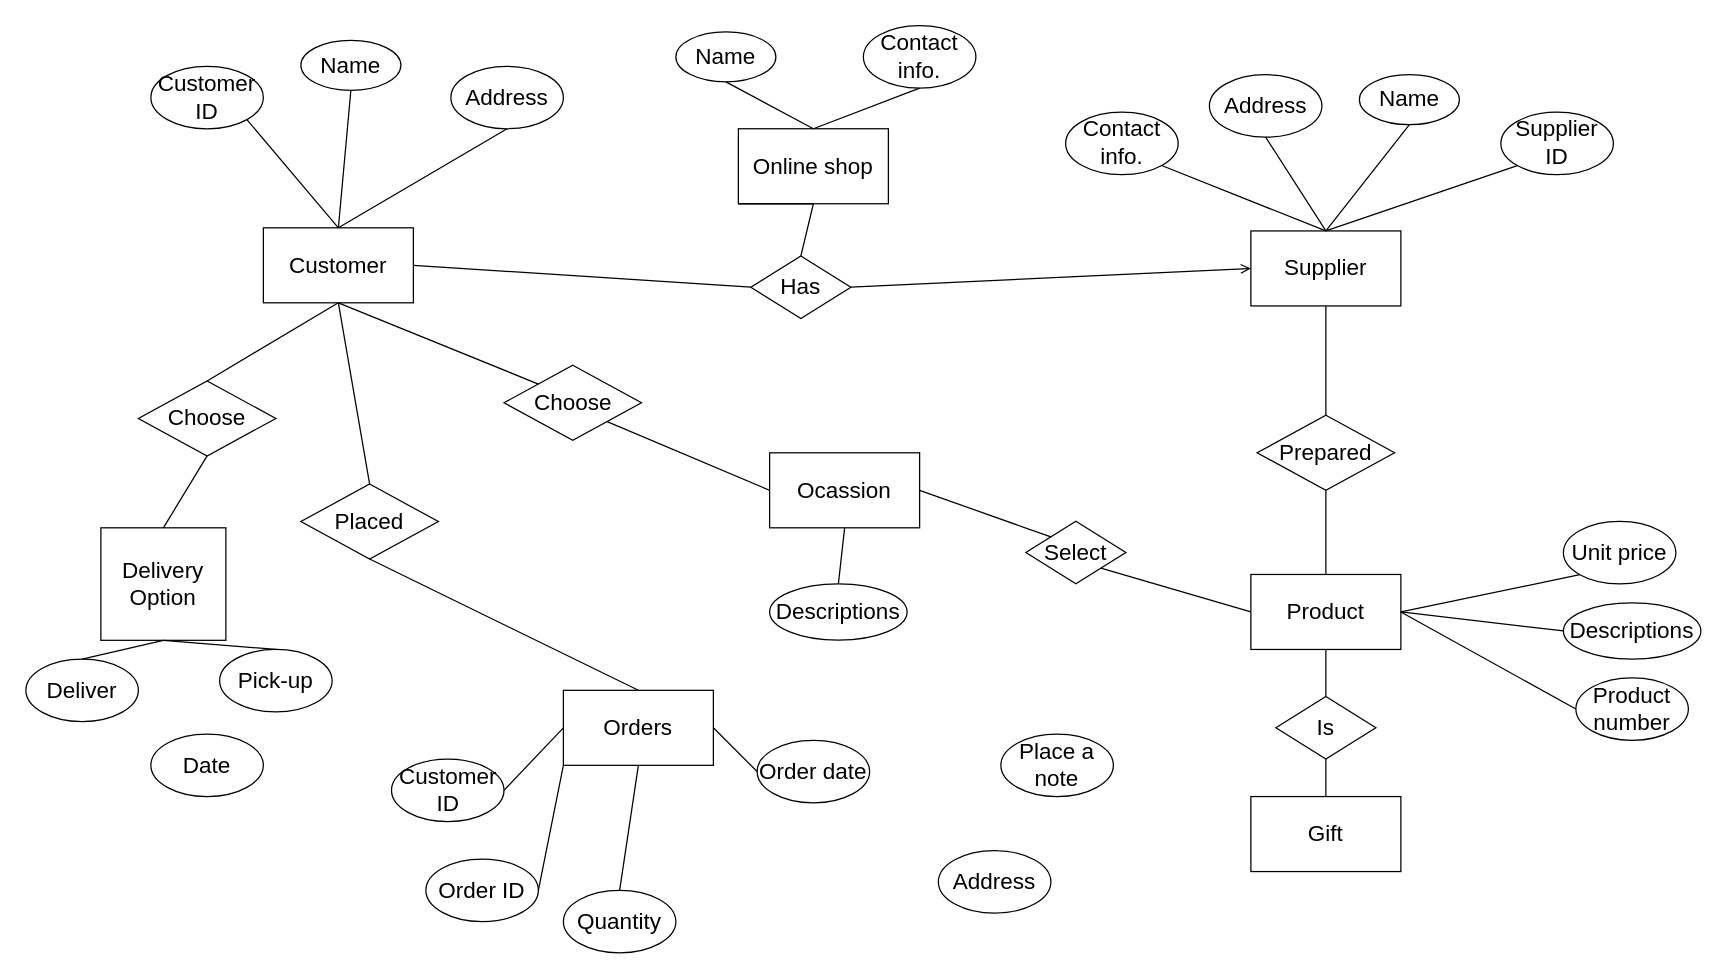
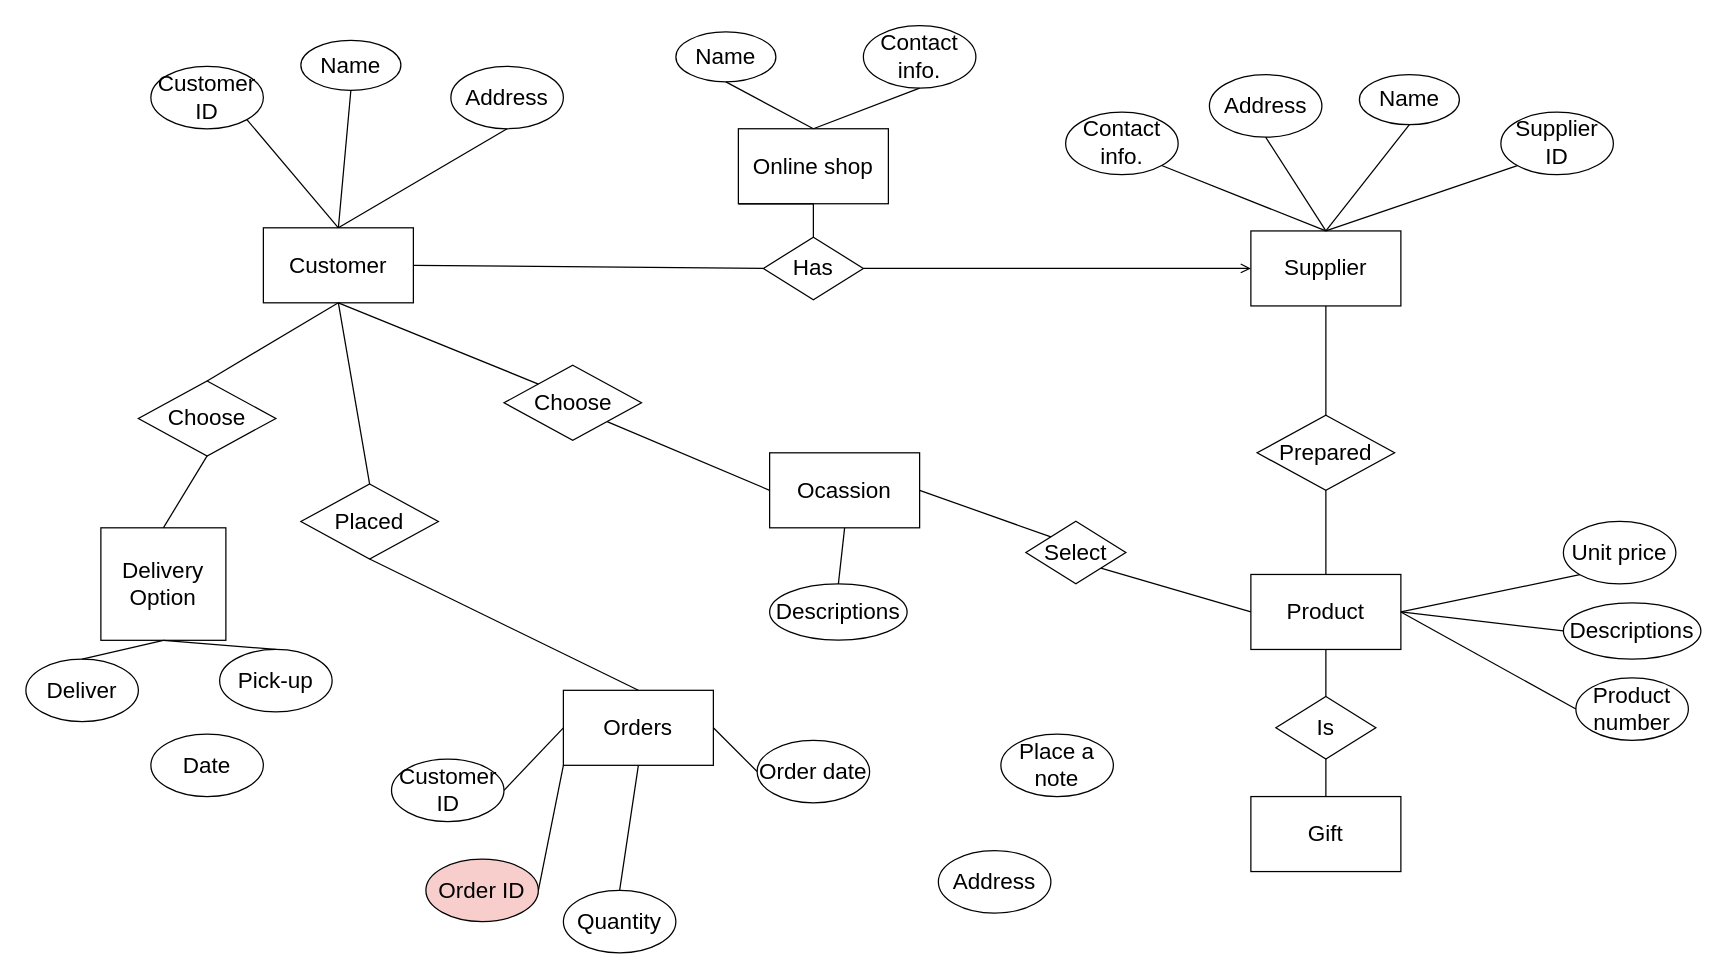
(801, 287) -> (813, 268)
(482, 890) -> (482, 890)
